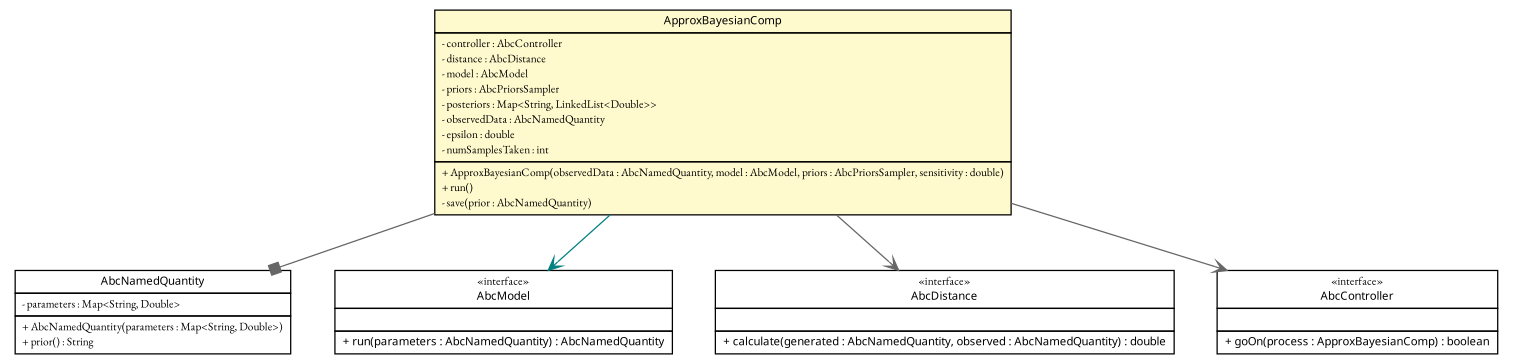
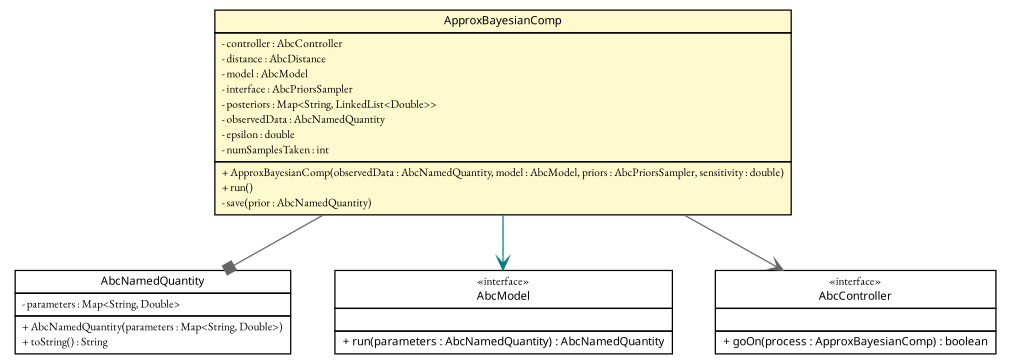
(501, 89) -> (288, 89)
(944, 312) -> none
(58, 342) -> (65, 342)
